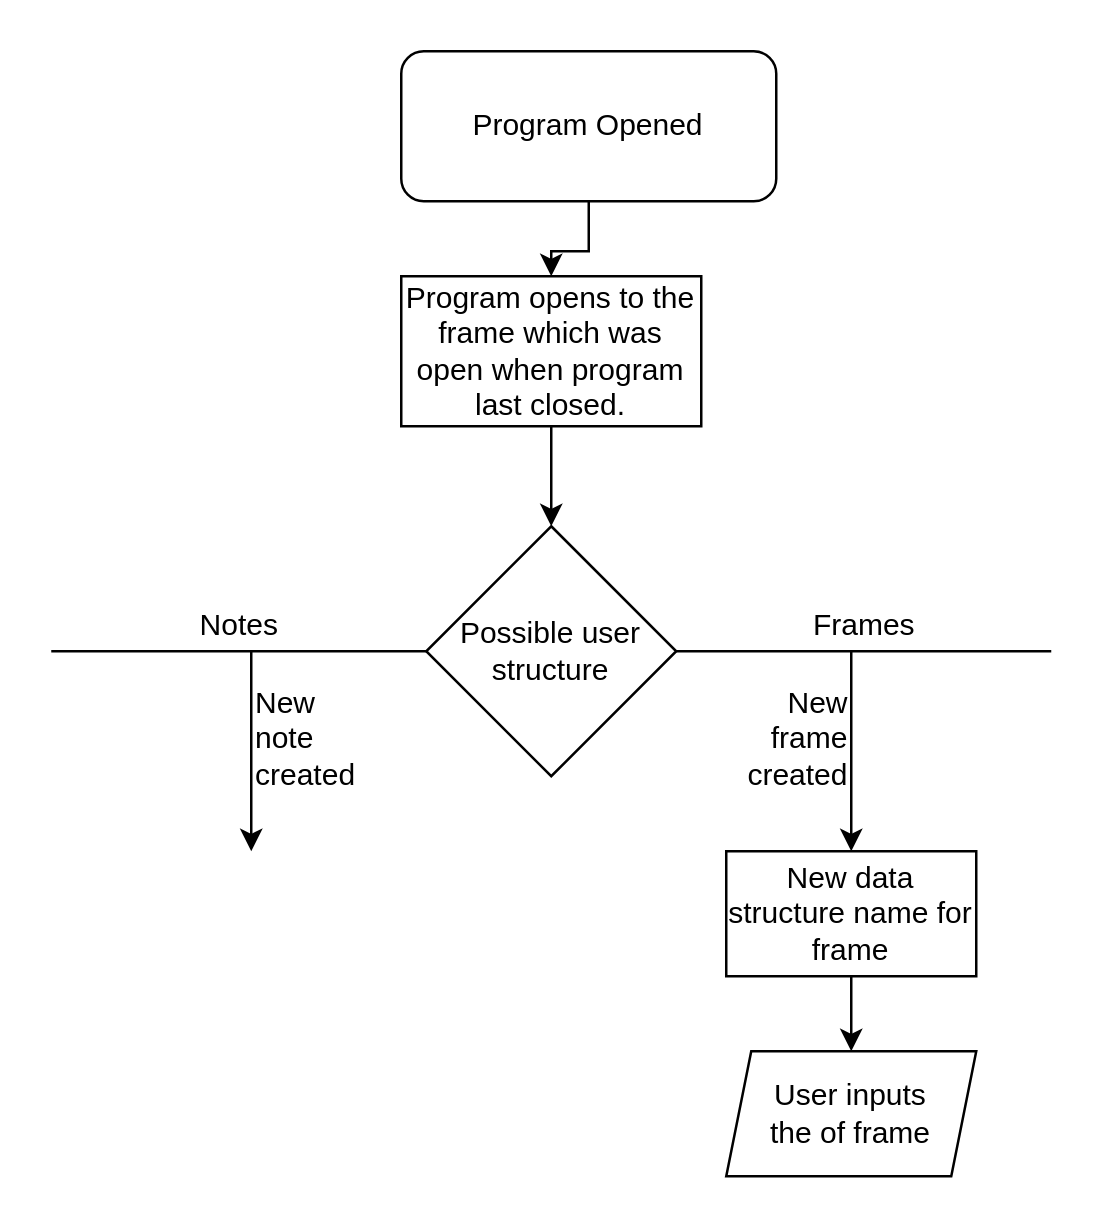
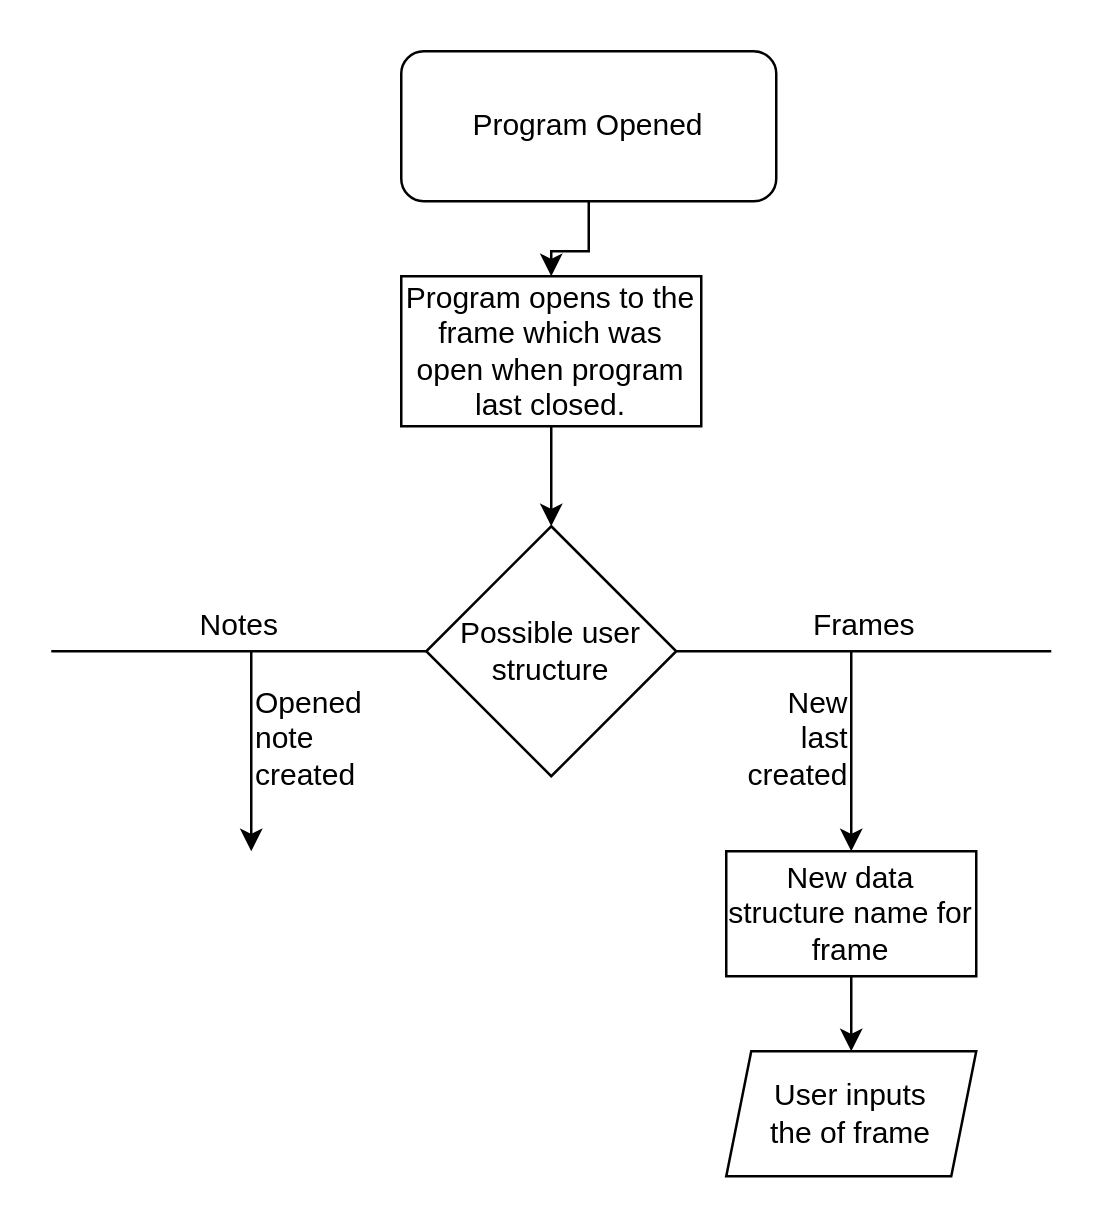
(315, 739) -> (315, 739)
(790, 739) -> (790, 739)
